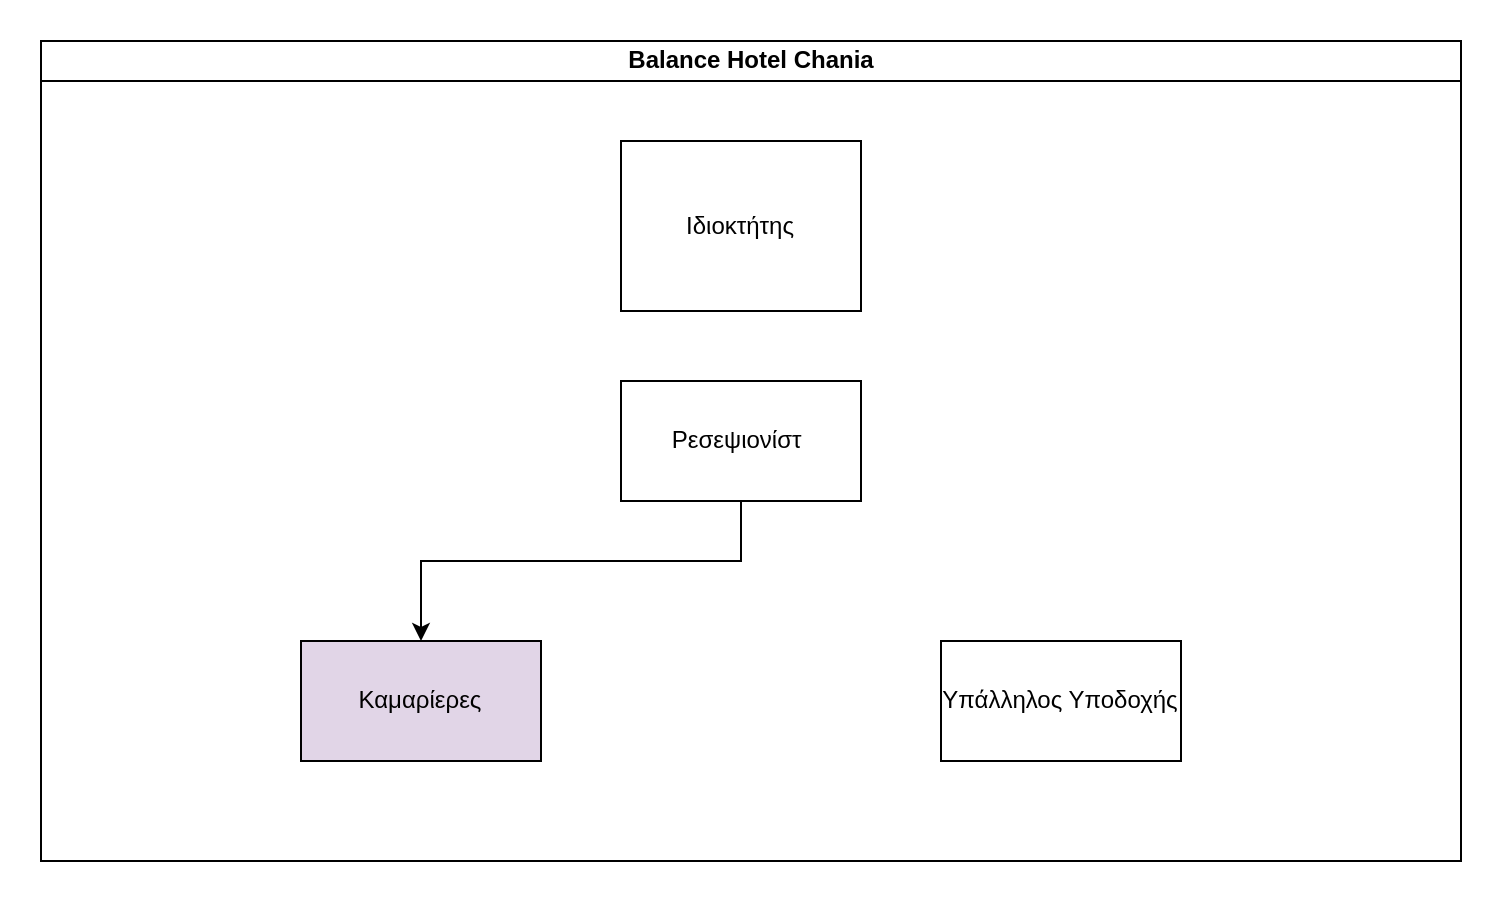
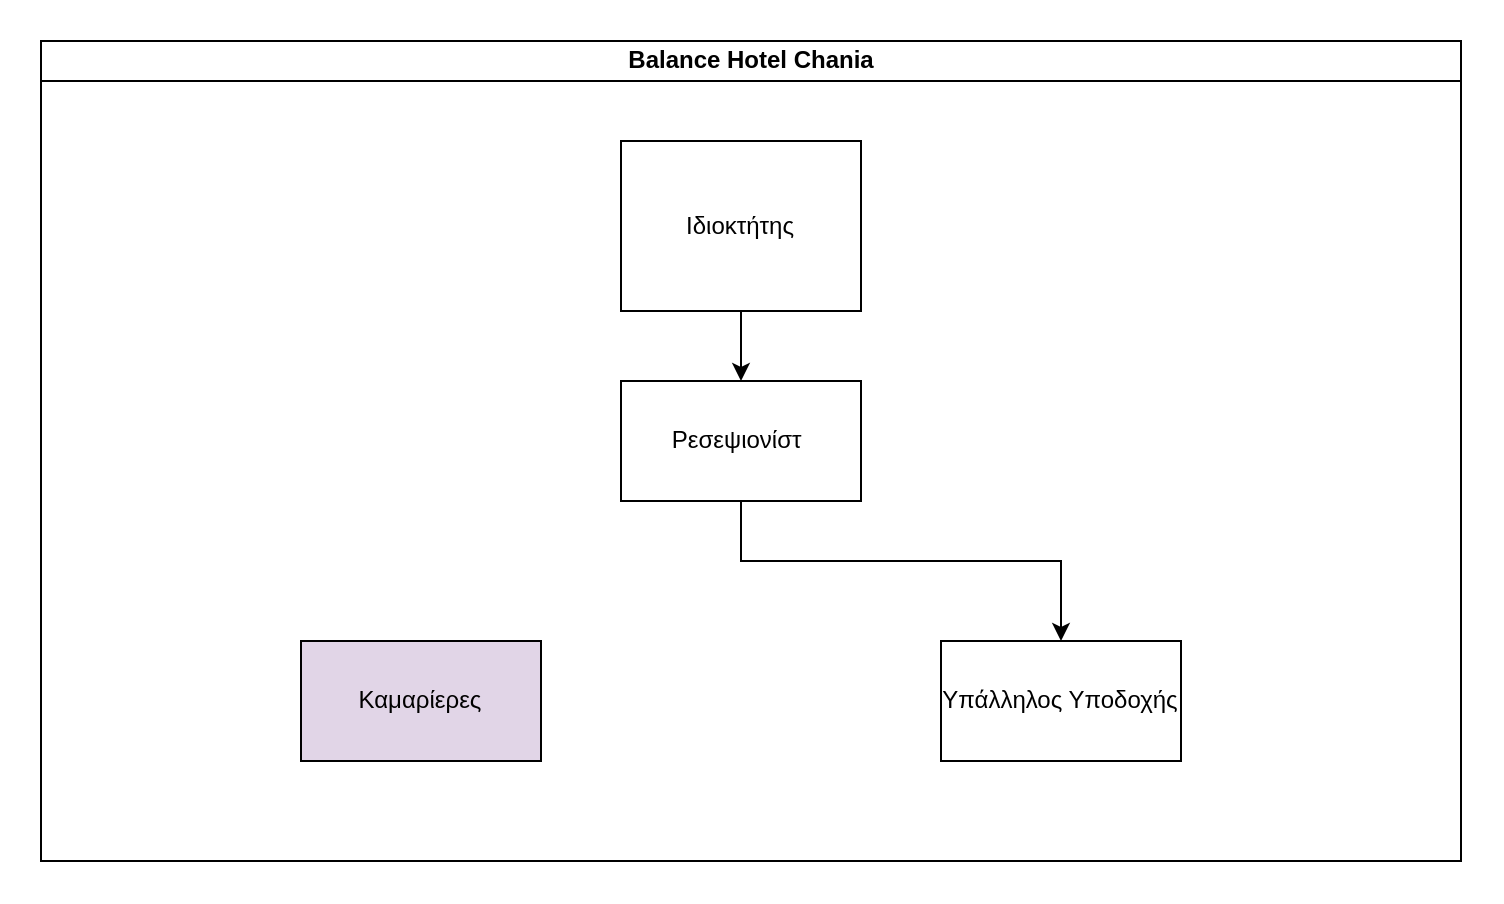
none -> (741, 339)
(546, 561) -> none
none -> (936, 561)
